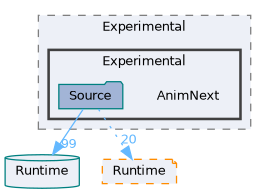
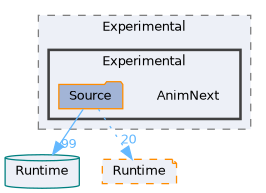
(91, 97) -> (91, 97)
